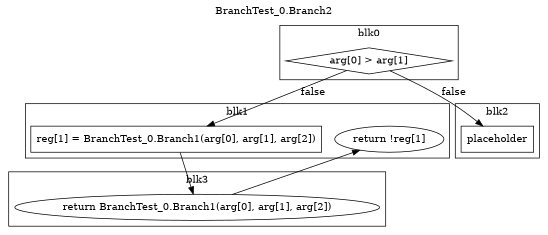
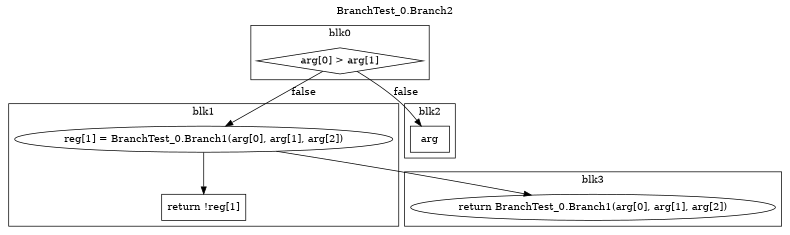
(176, 139) -> (204, 139)
(389, 139) -> (204, 207)
(497, 139) -> (430, 139)
(283, 177) -> (204, 170)
